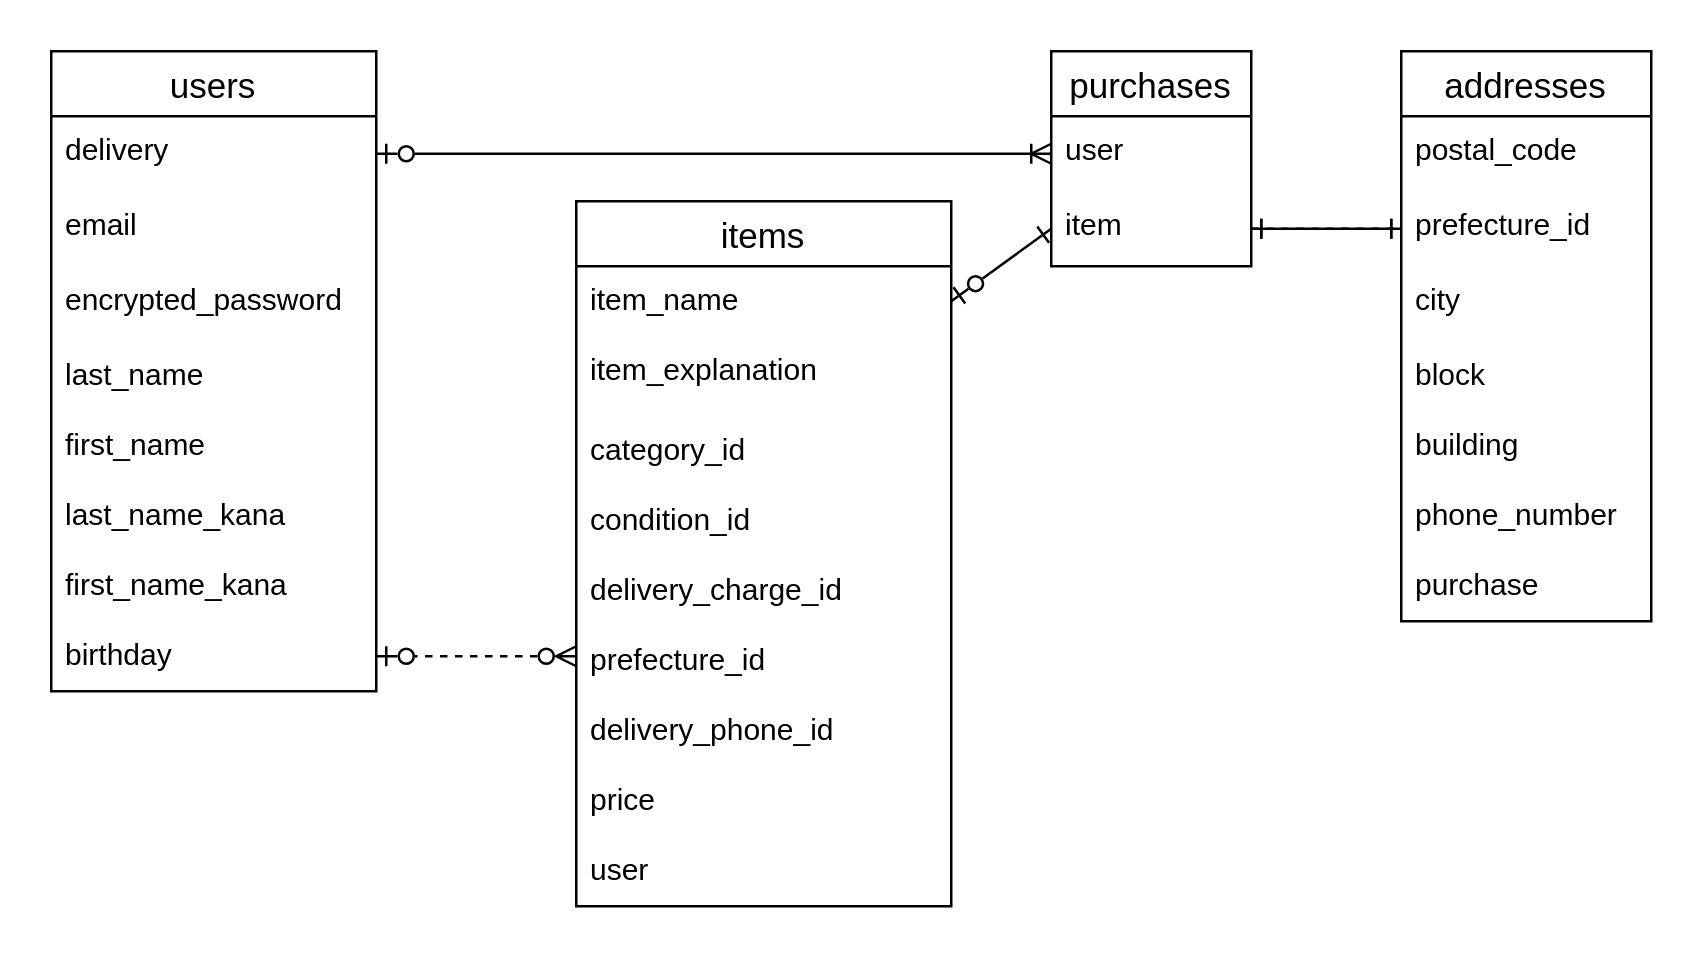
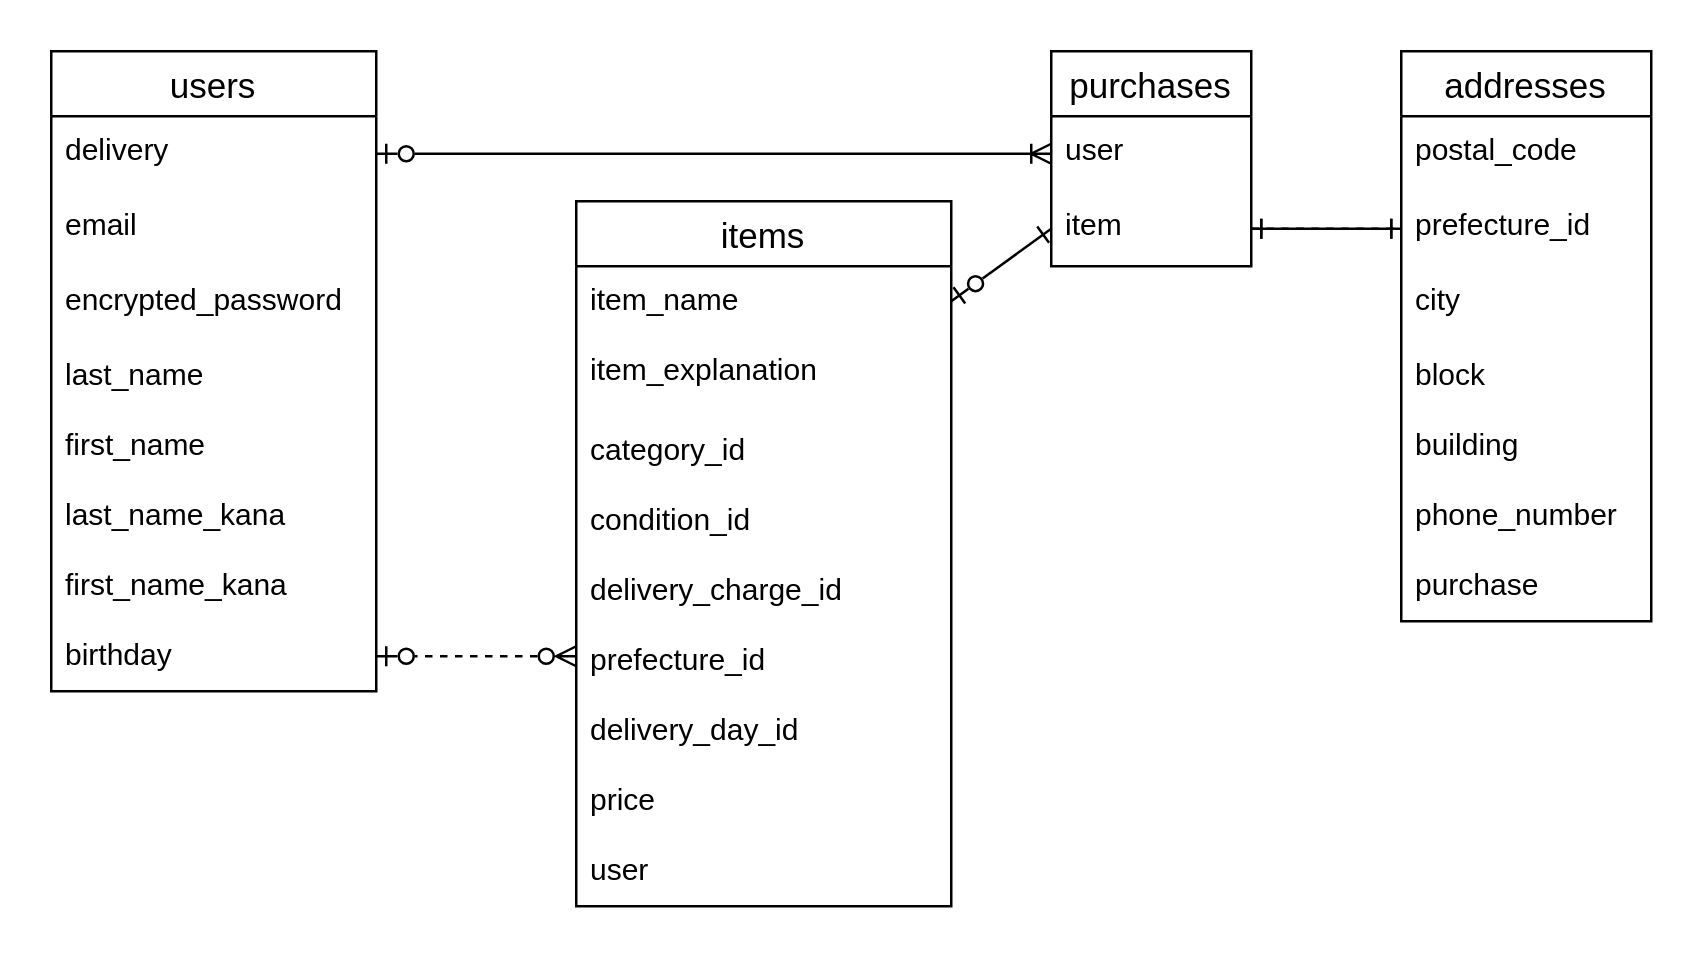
(721, 730) -> (704, 730)
